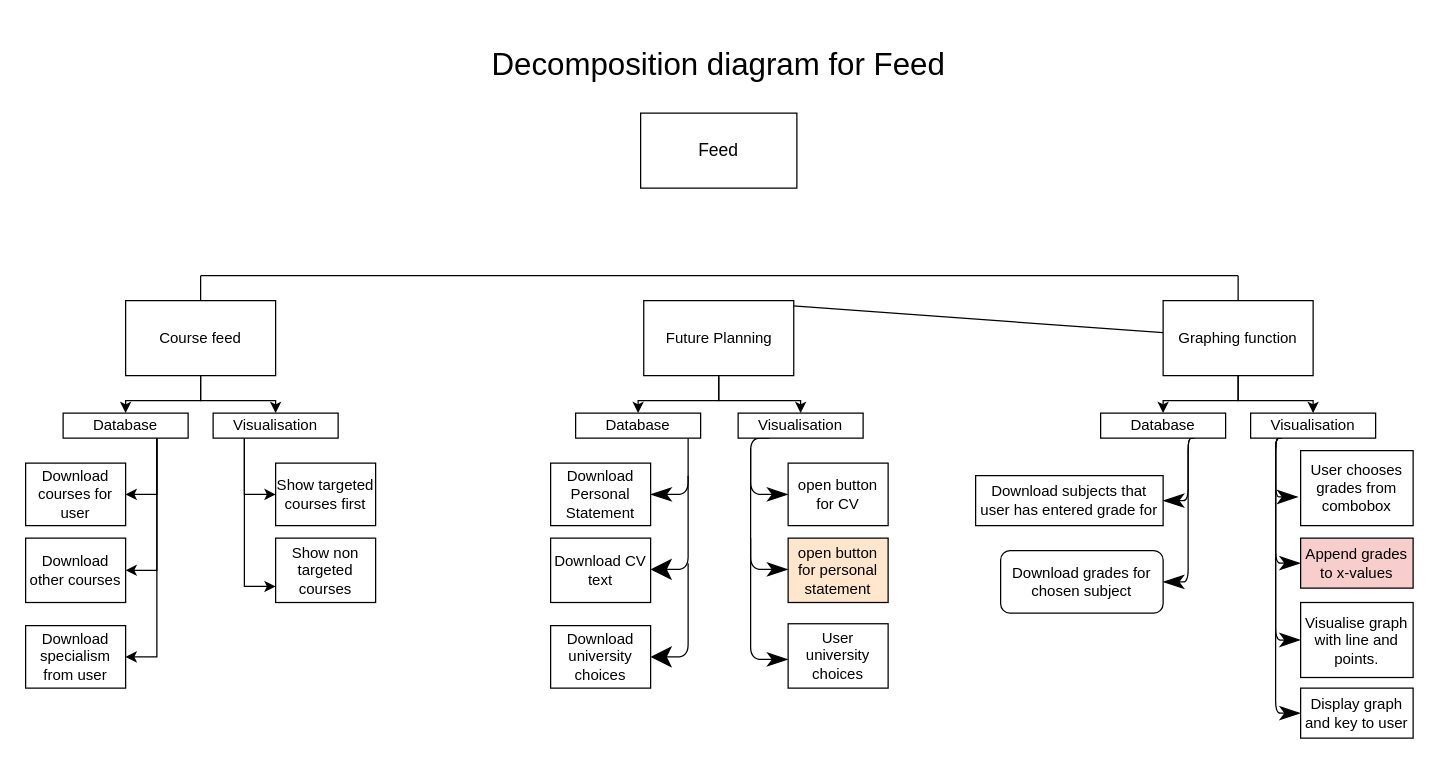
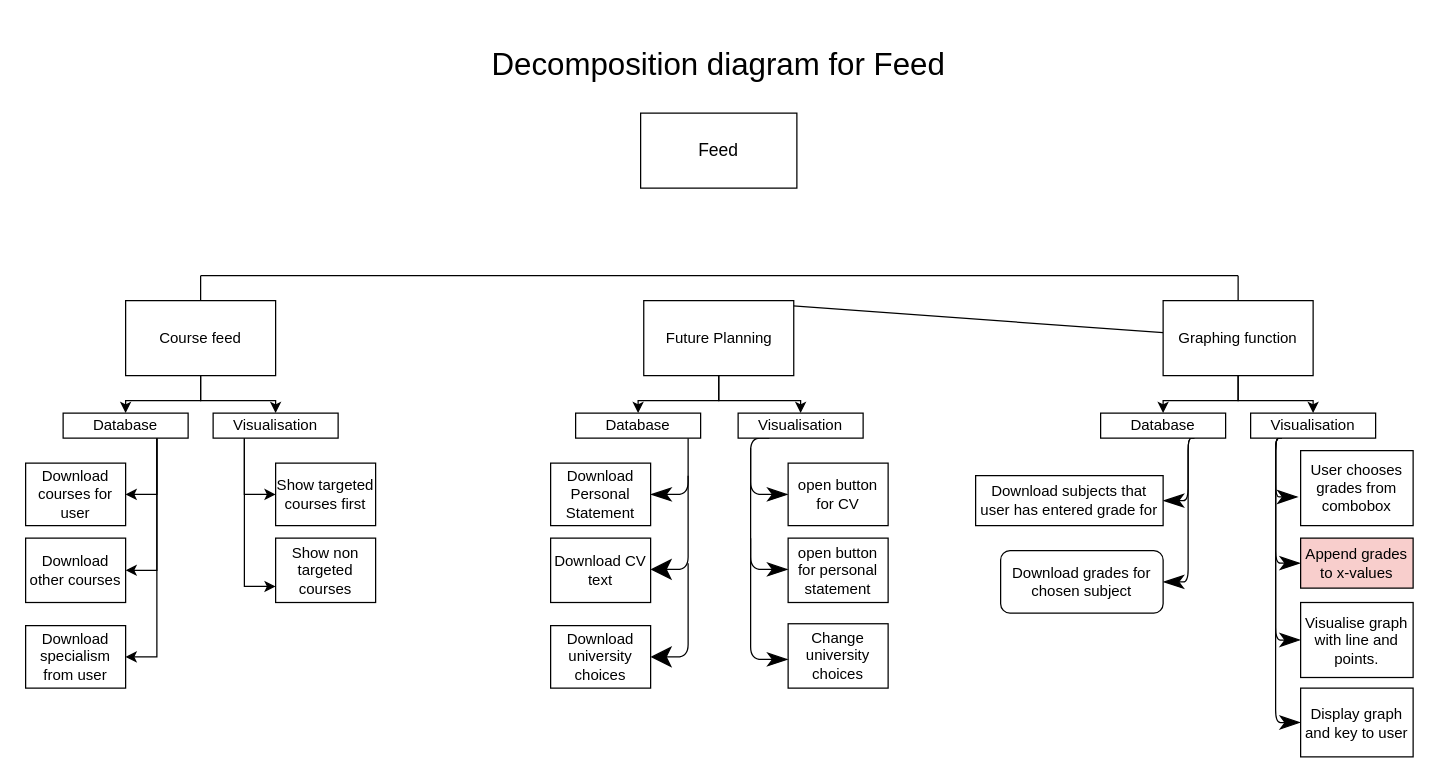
(838, 570) -> (838, 570)
(838, 656) -> (838, 656)
(1357, 713) -> (1357, 723)
